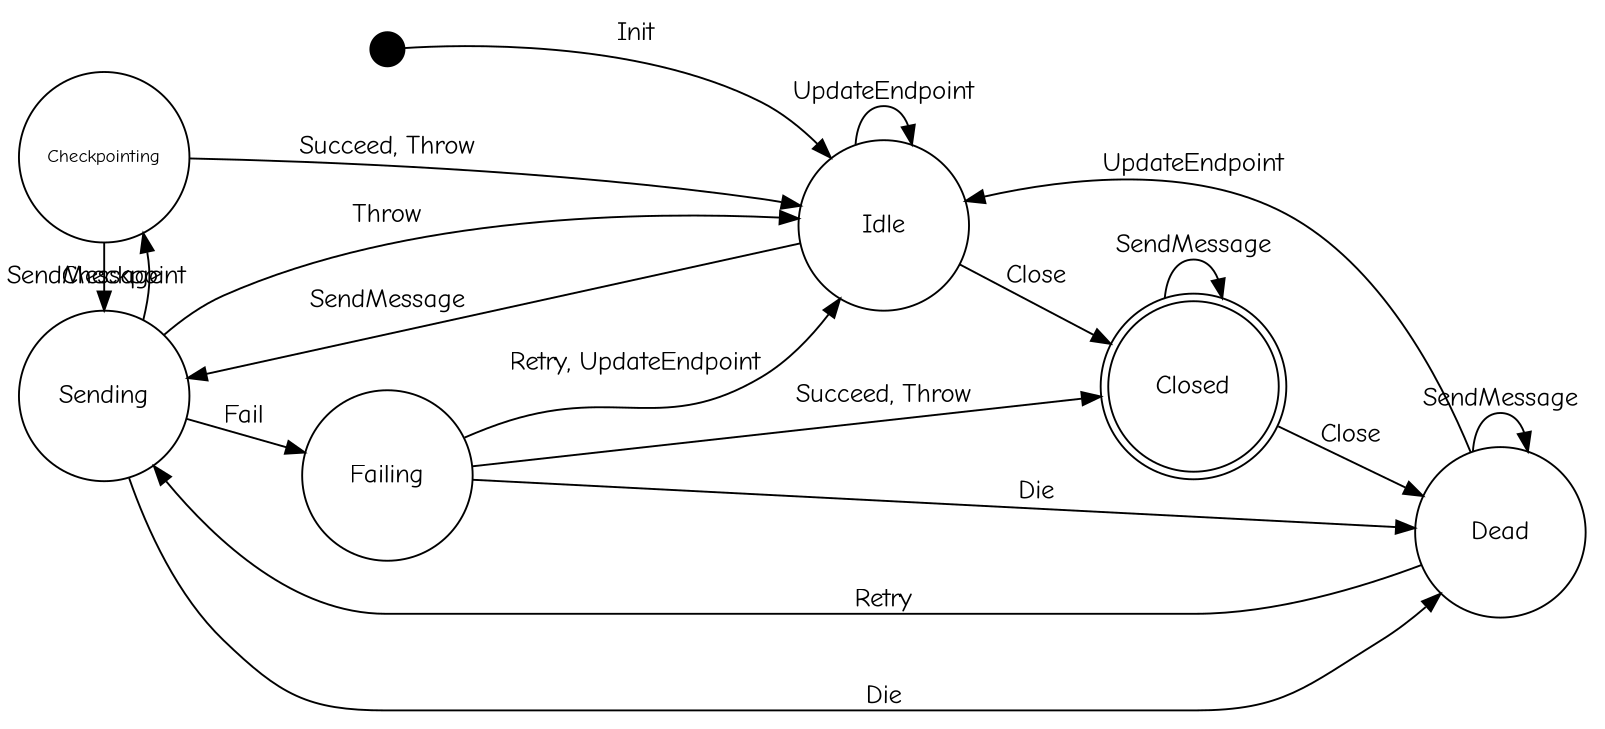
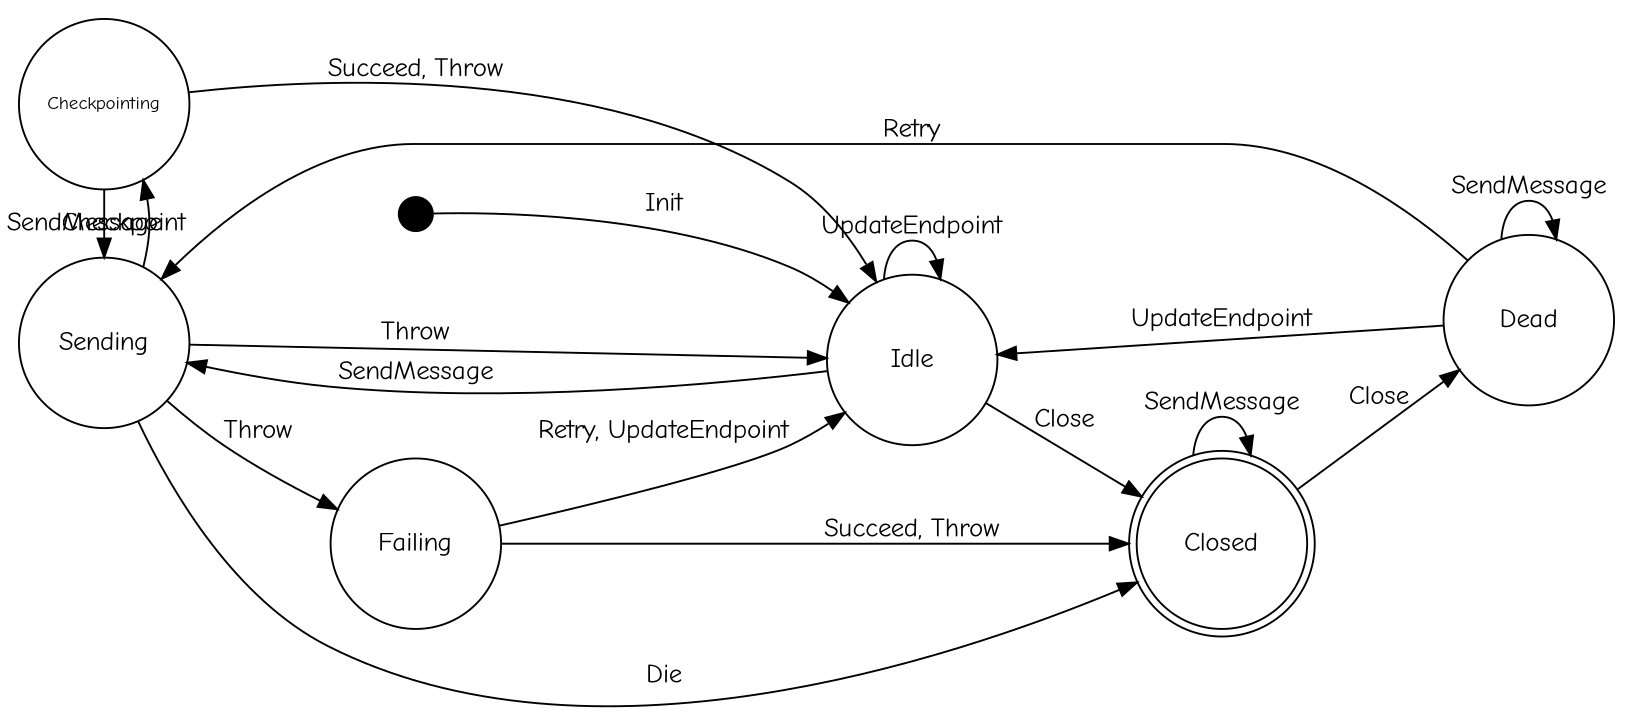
(244, 416) -> (259, 431)
(934, 503) -> none
(733, 710) -> (578, 704)
